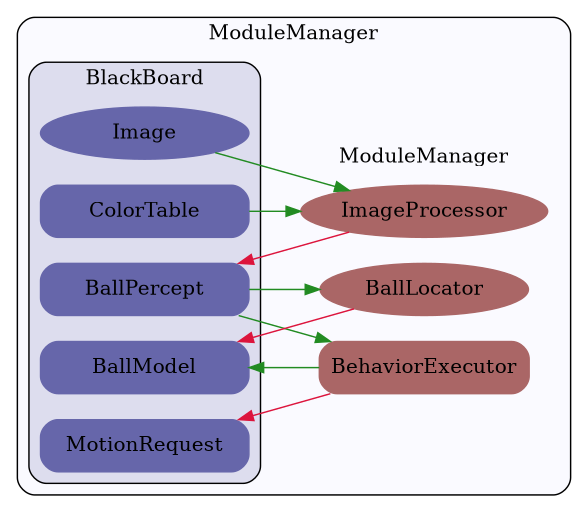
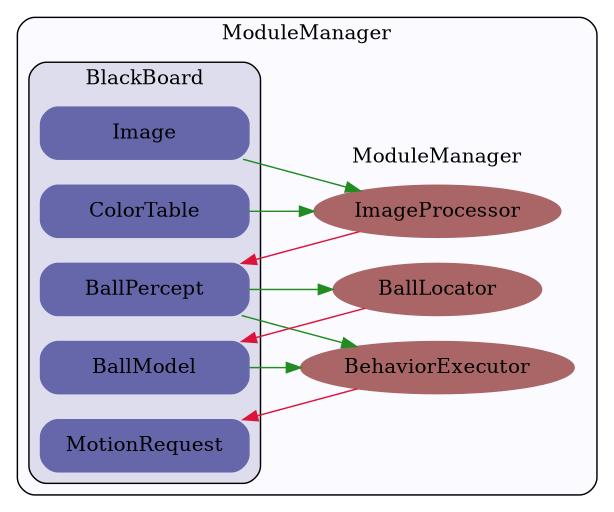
(145, 133) -> (145, 133)
(298, 368) -> (270, 368)
(424, 368) -> (437, 368)
